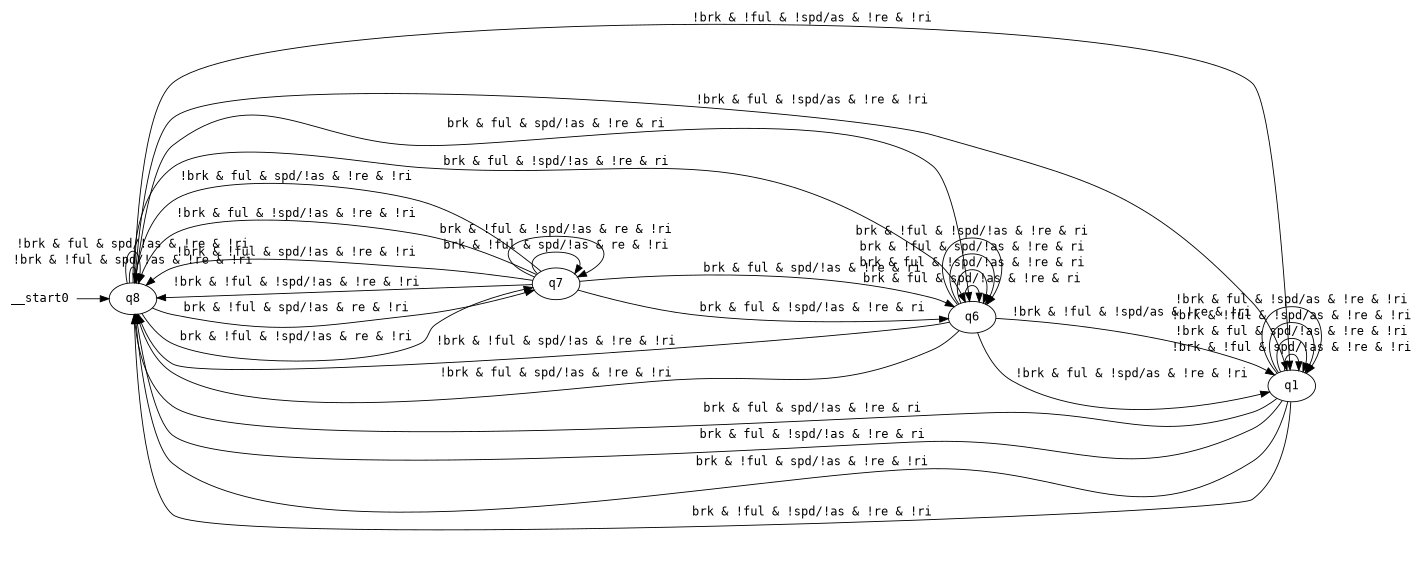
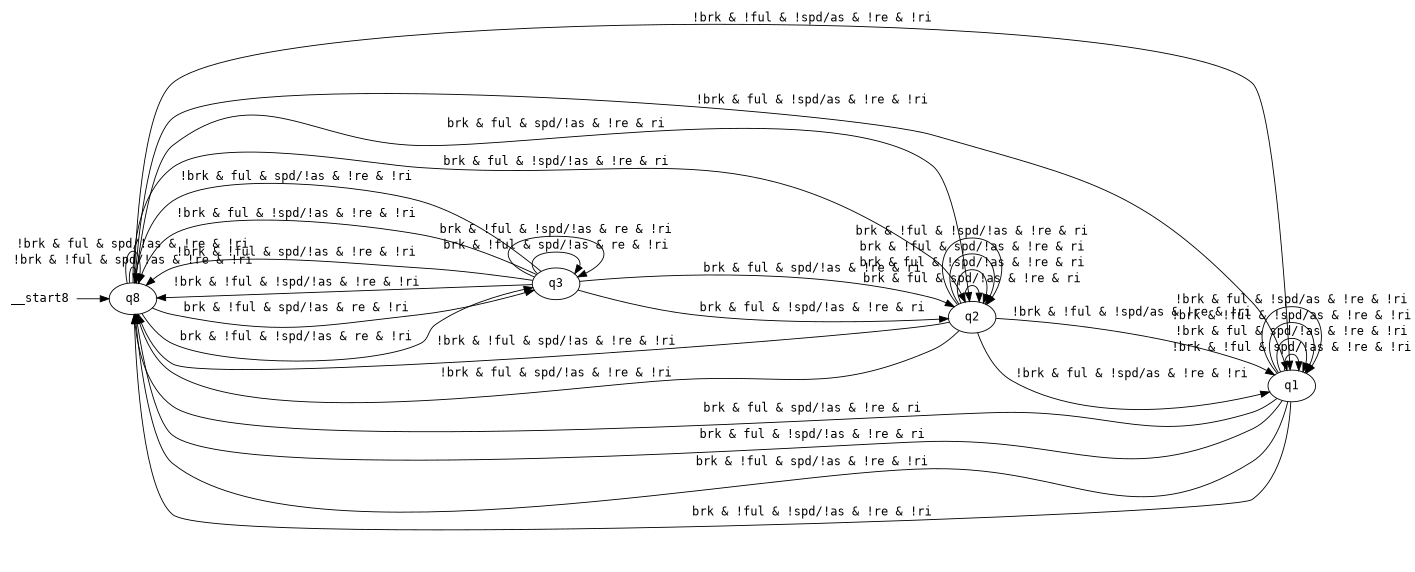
(556, 284) -> (556, 284)
(40, 299) -> (40, 299)
(972, 317) -> (972, 317)
